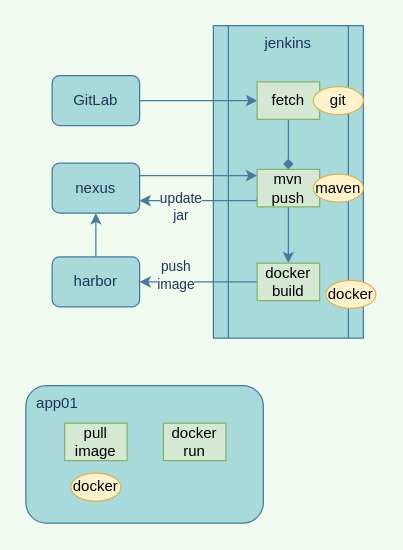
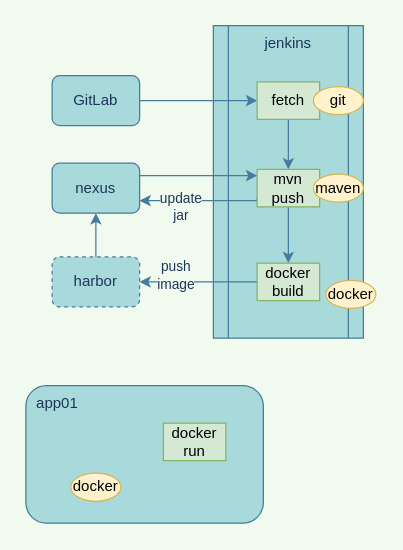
(288, 158) -> (288, 159)
(96, 282) -> (96, 282)
(96, 442) -> none
